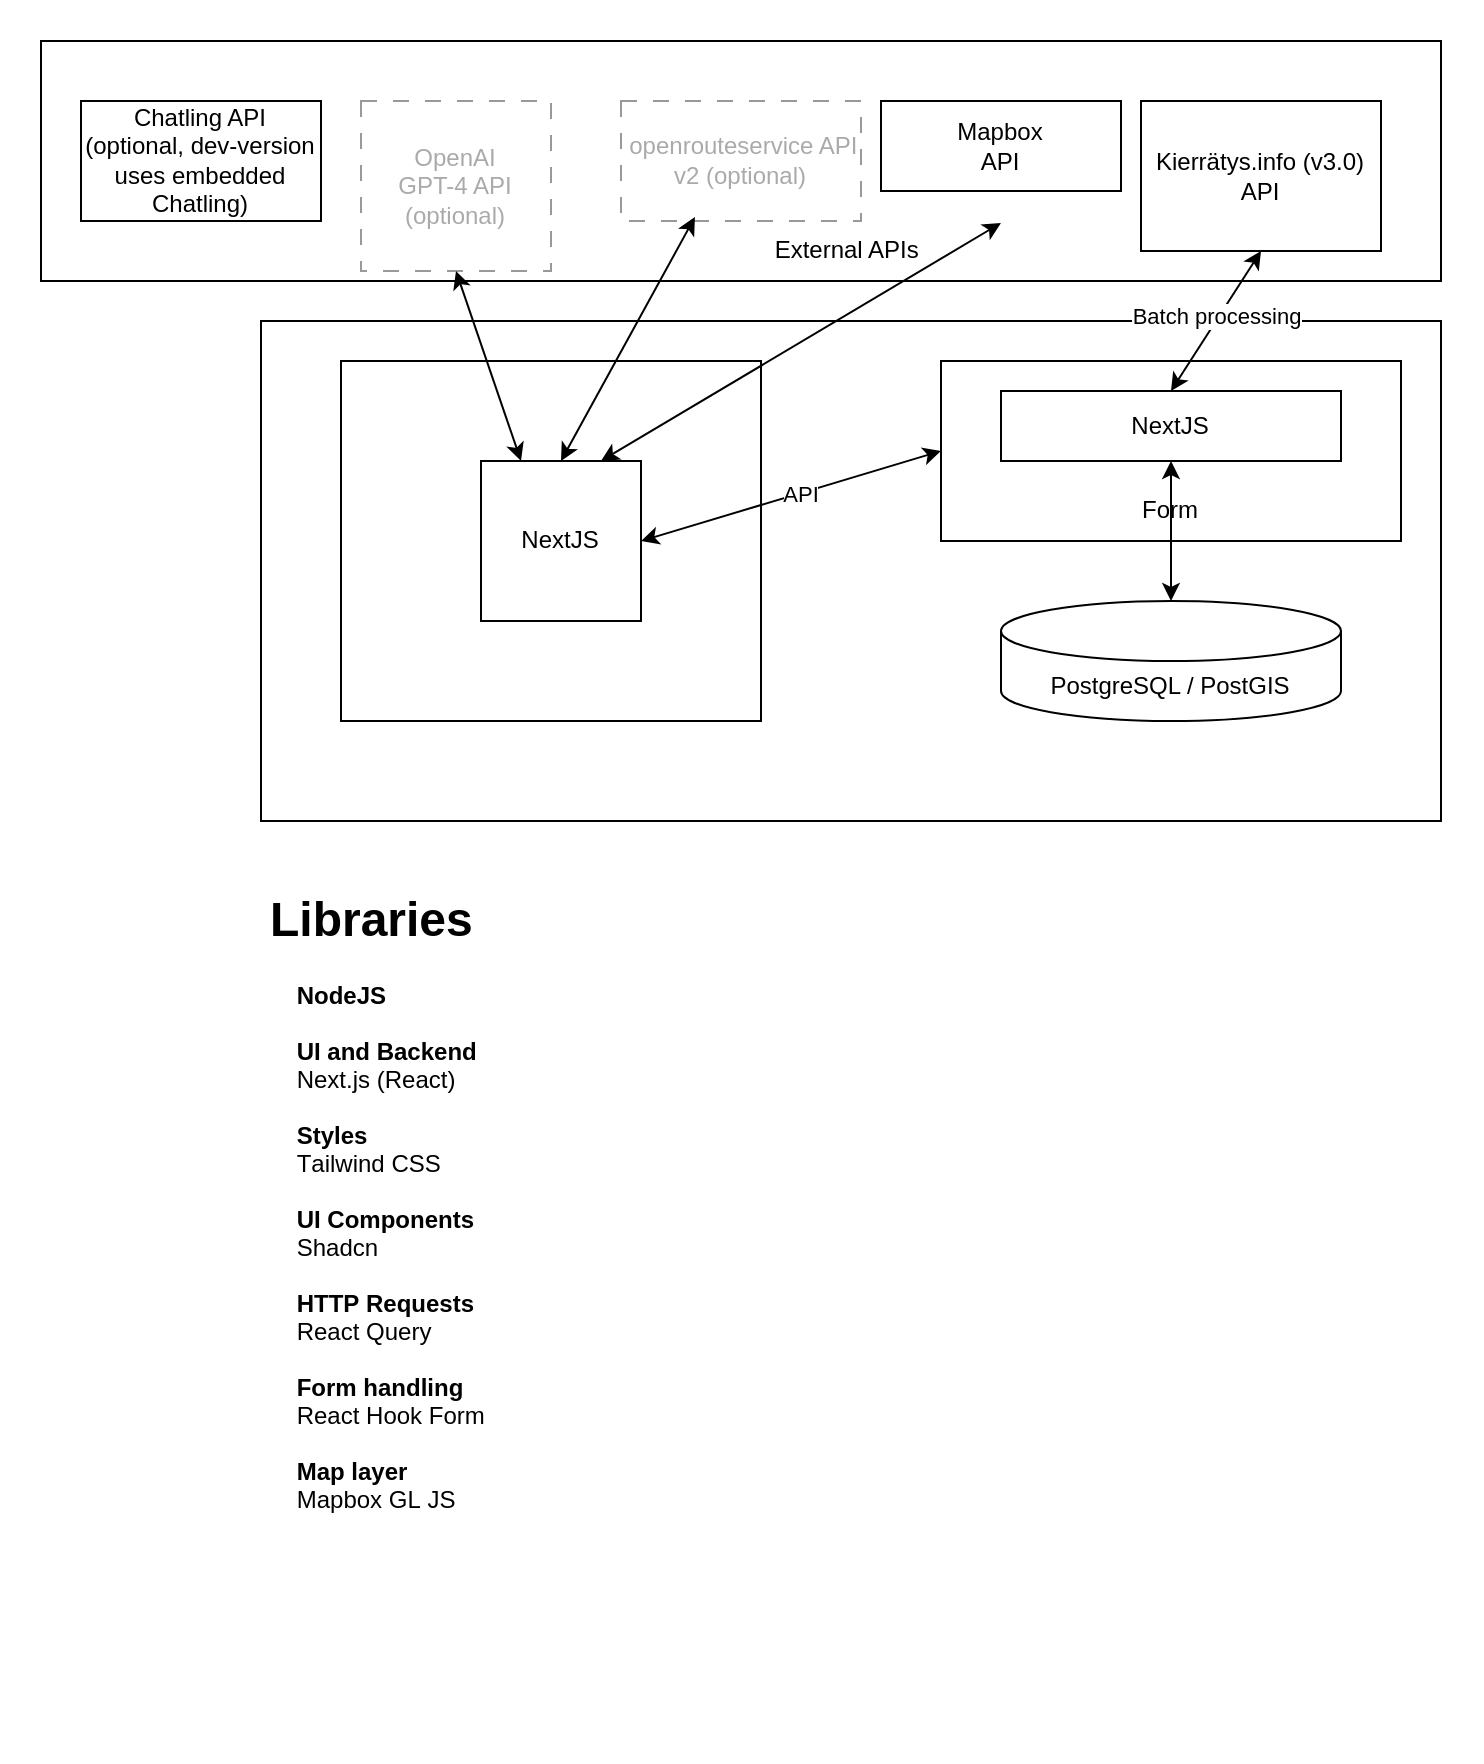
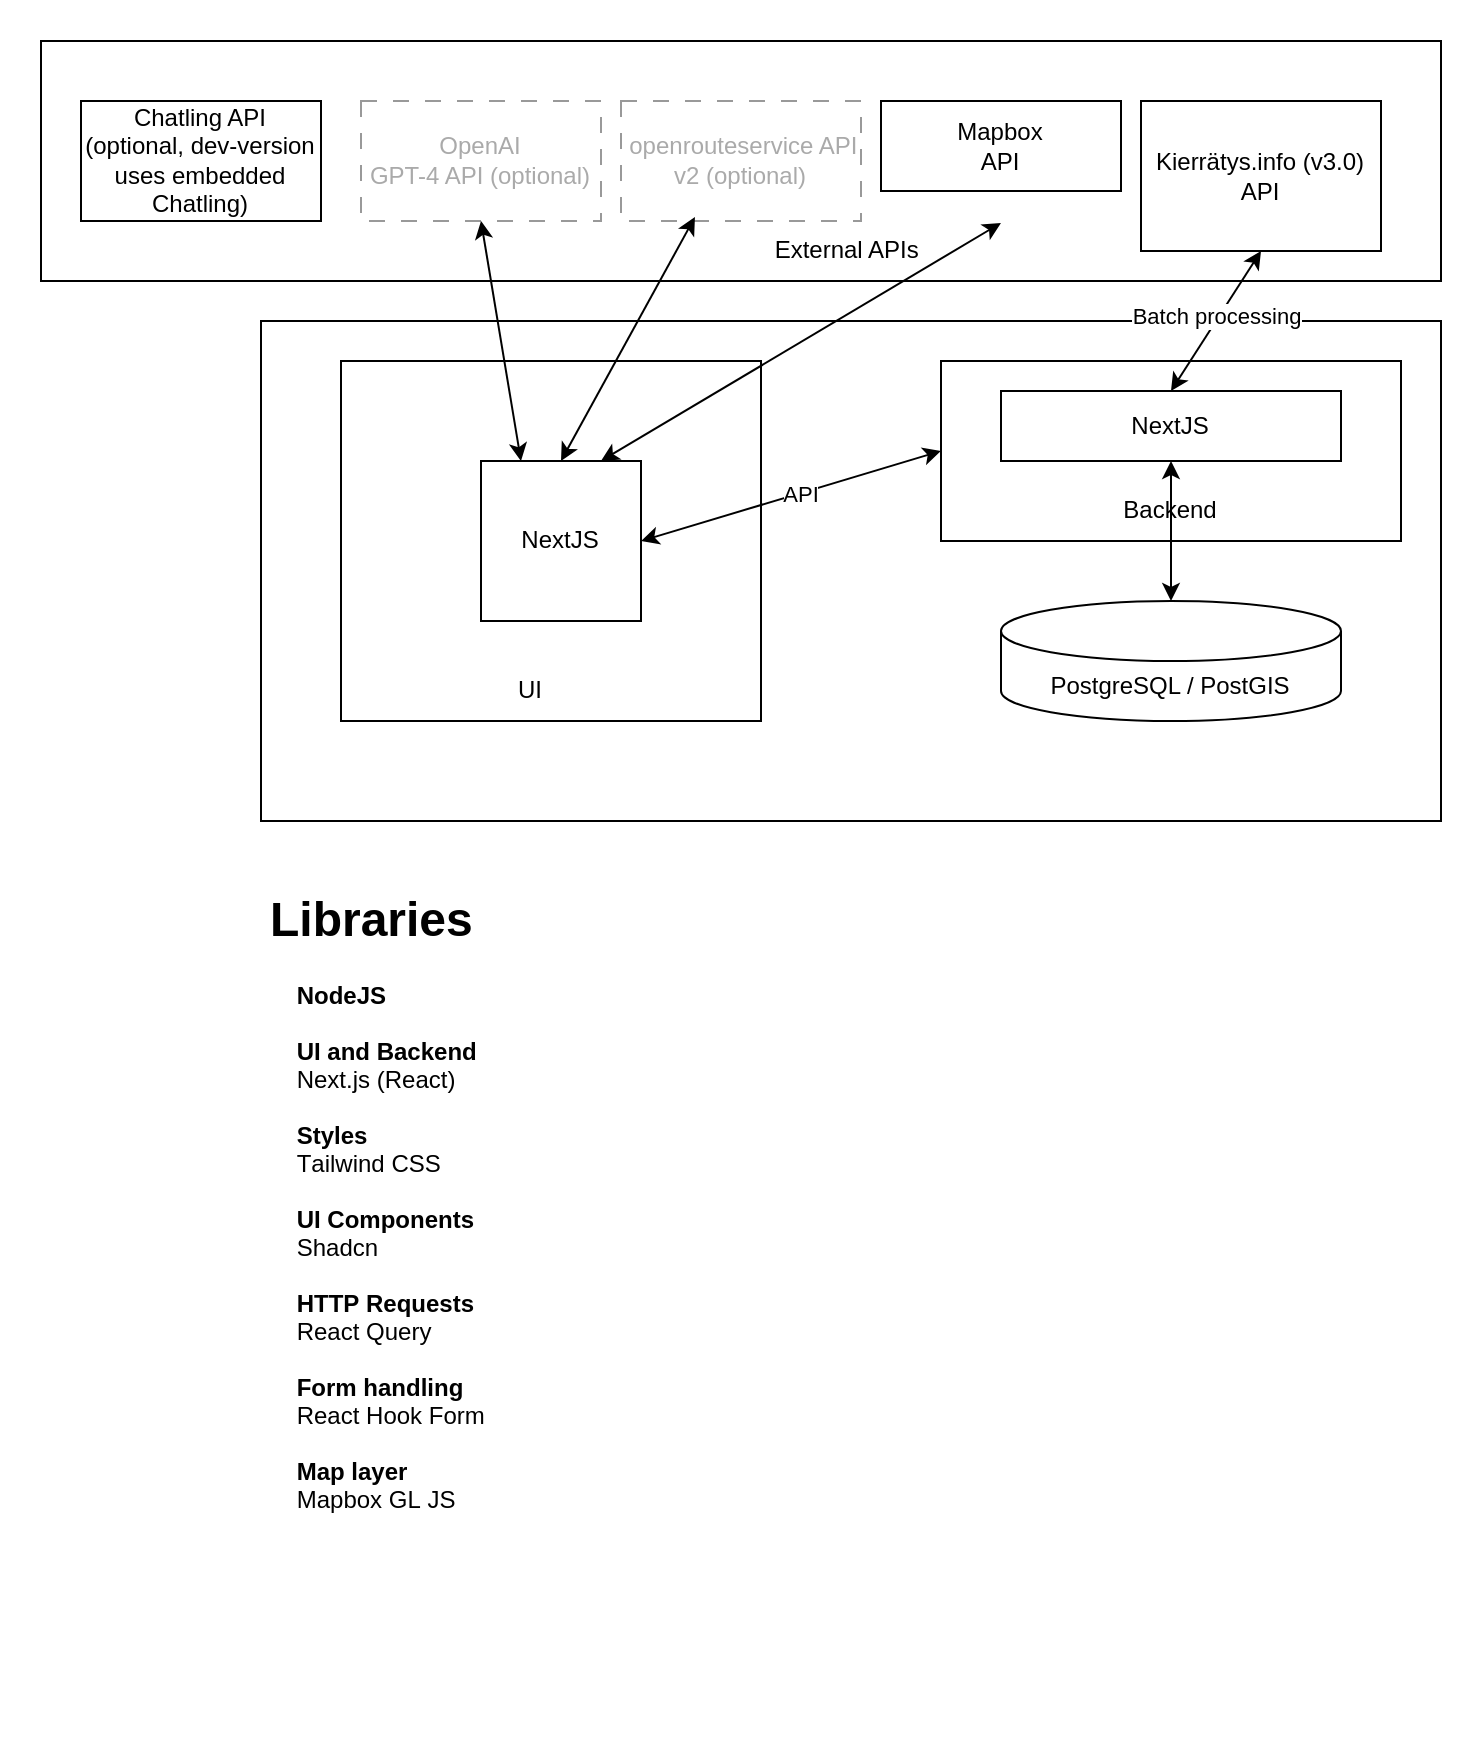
(456, 186) -> (481, 161)
(1171, 511) -> (1171, 511)
none -> (531, 691)
